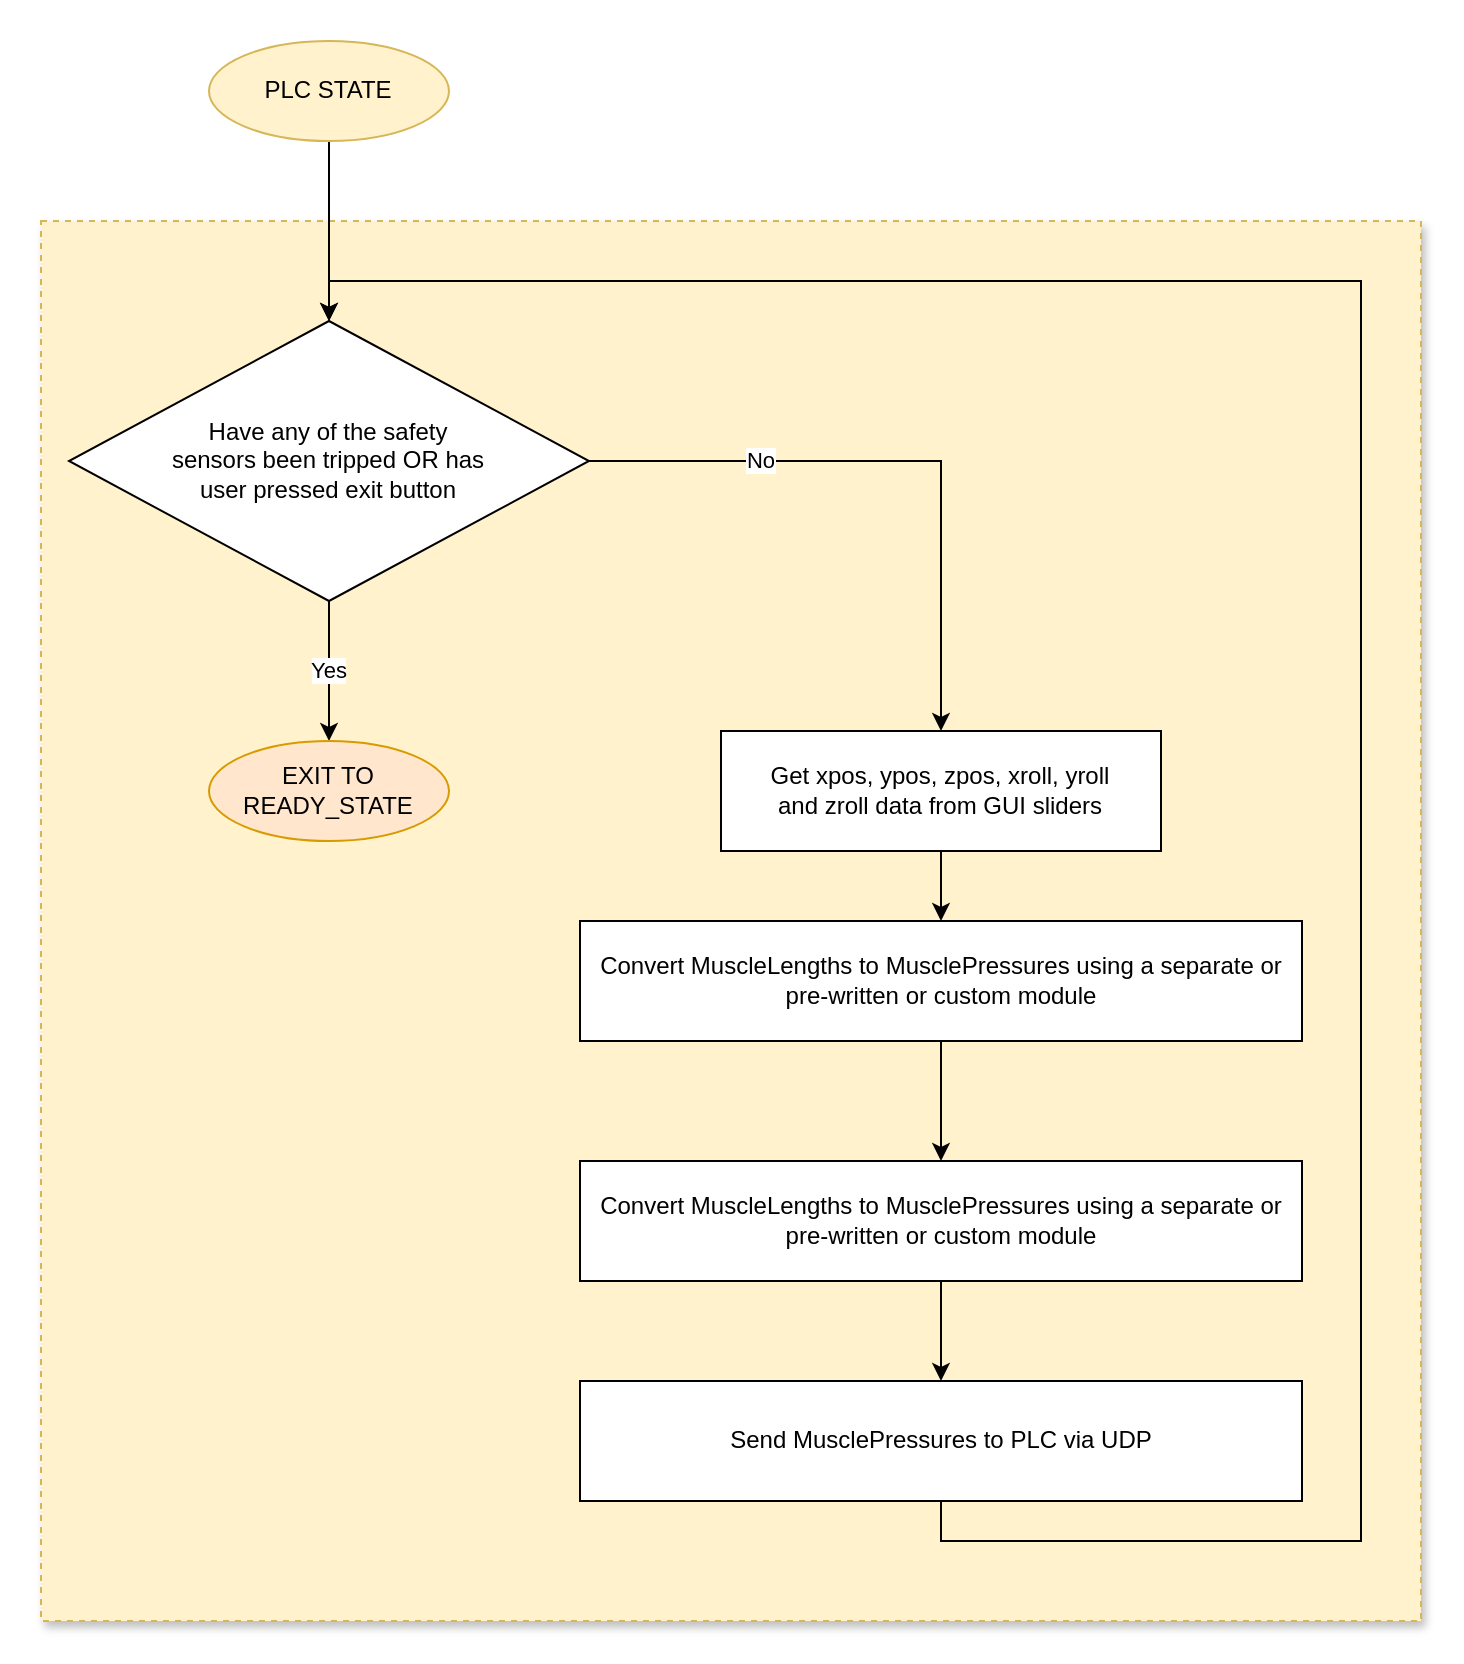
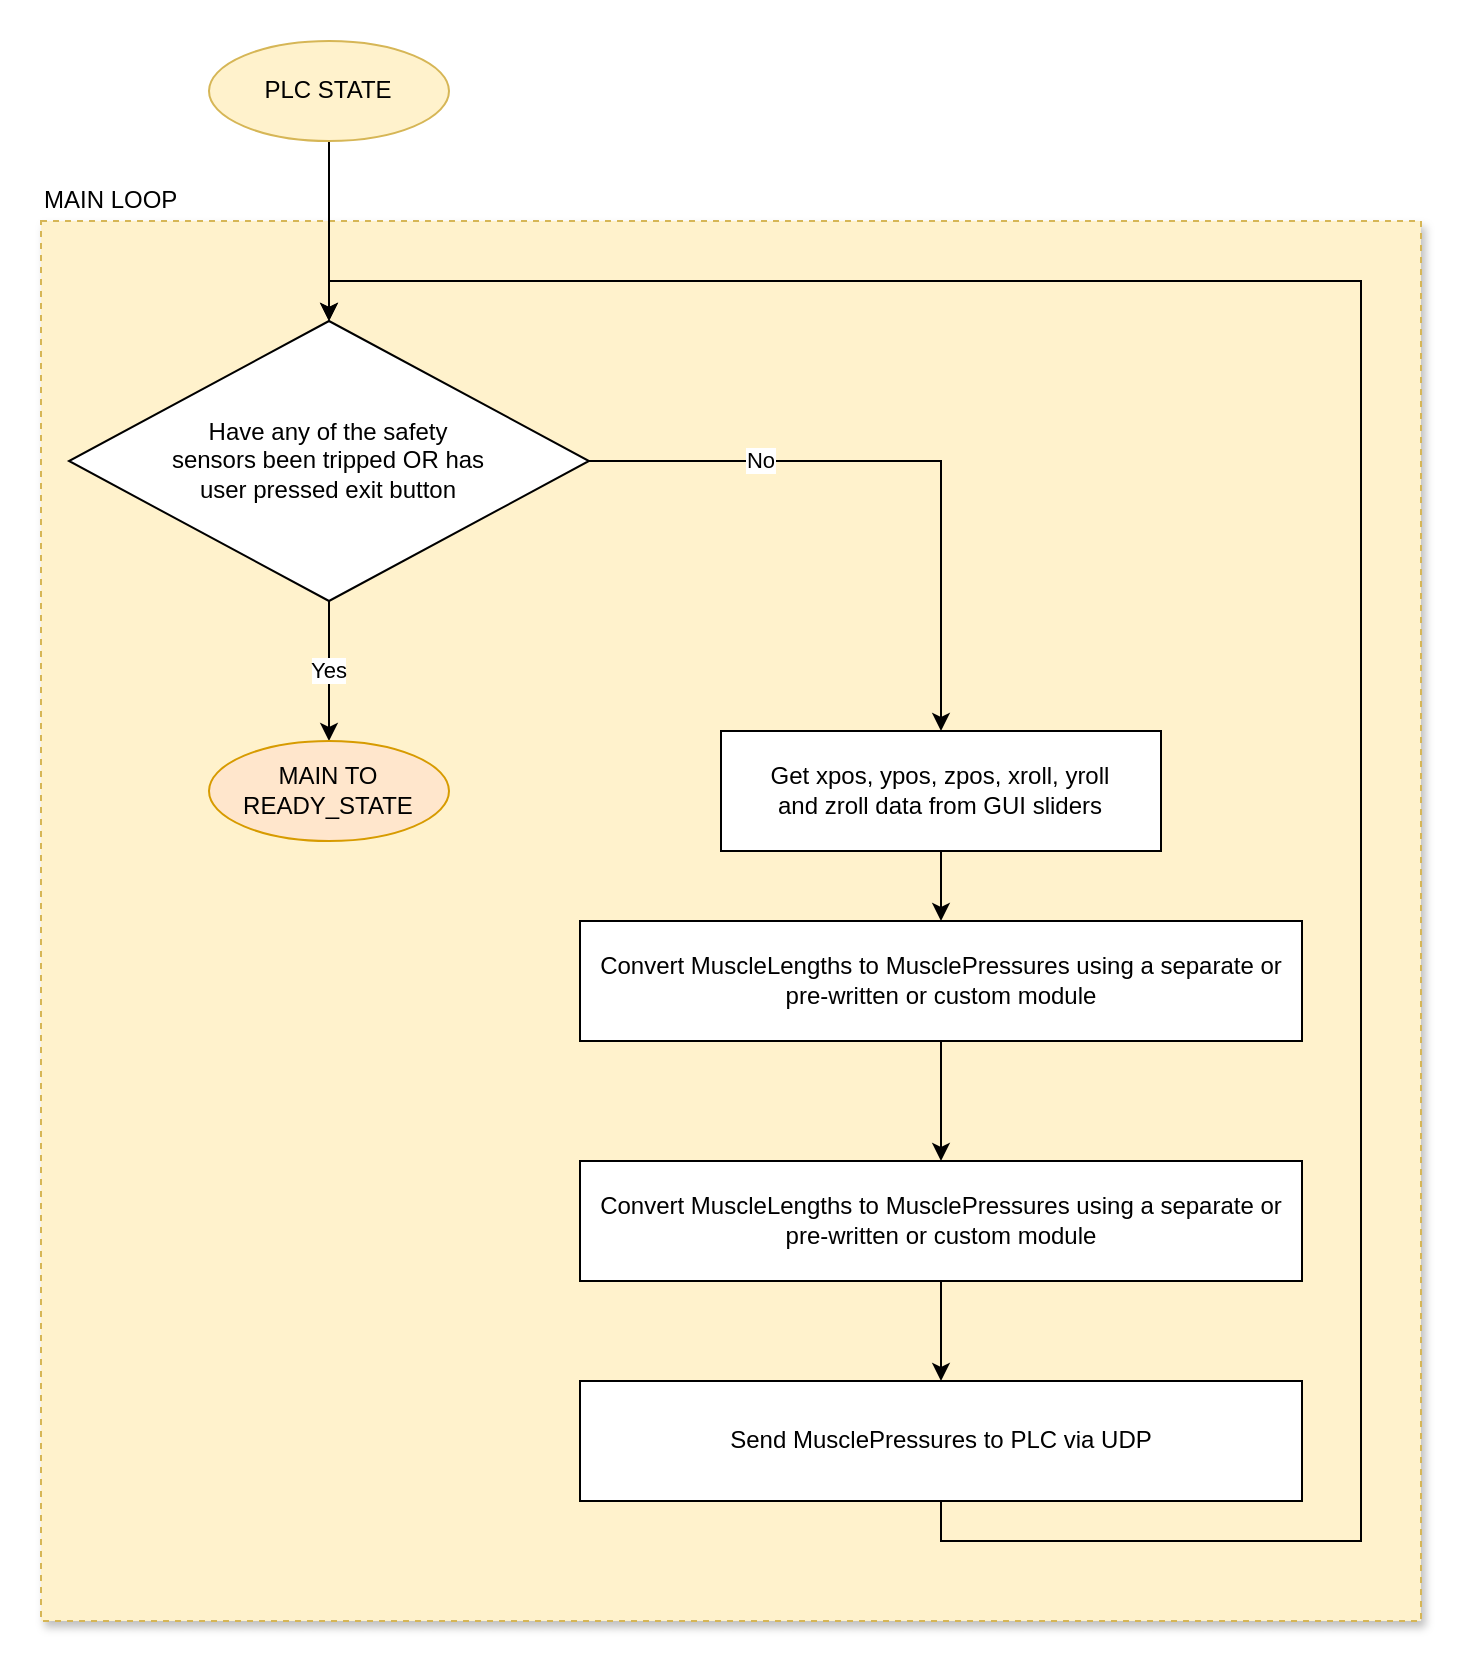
none -> (200, 201)
(329, 791) -> (329, 791)
